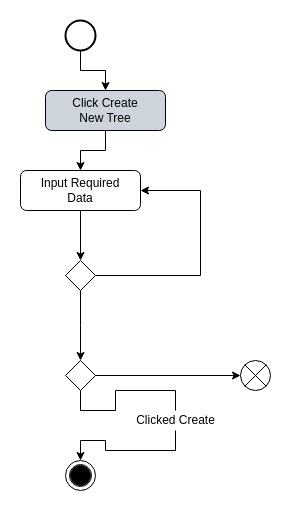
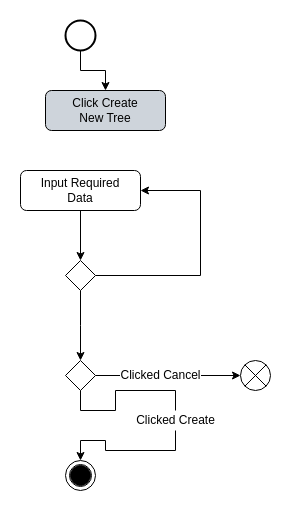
(97, 151) -> none
none -> (161, 376)
